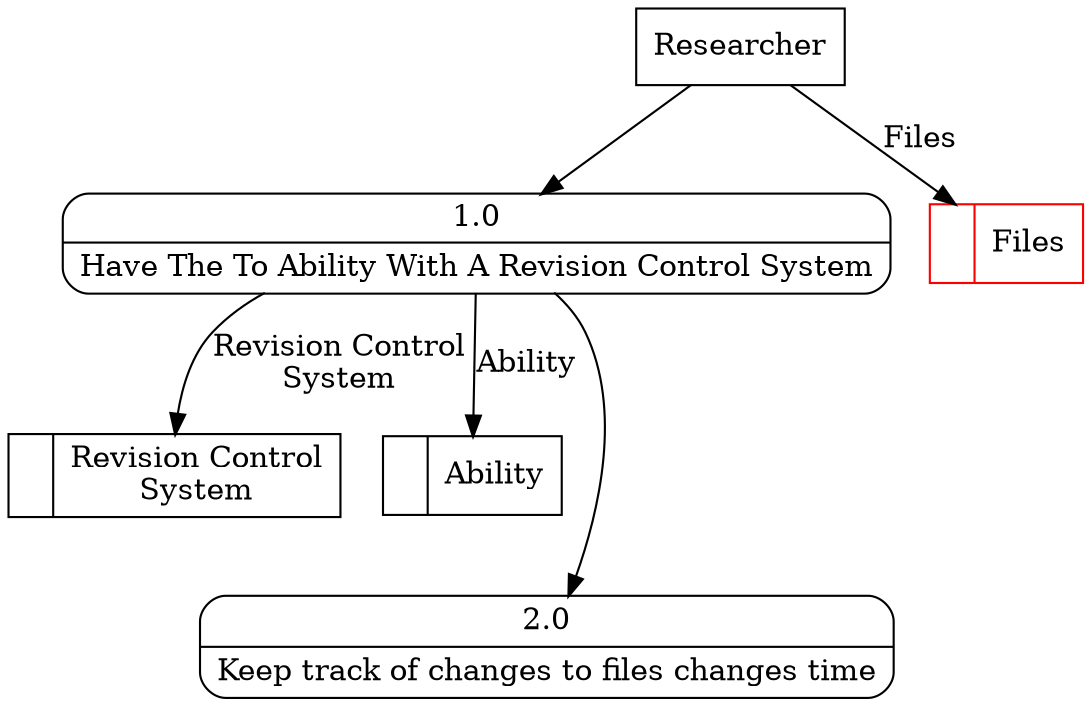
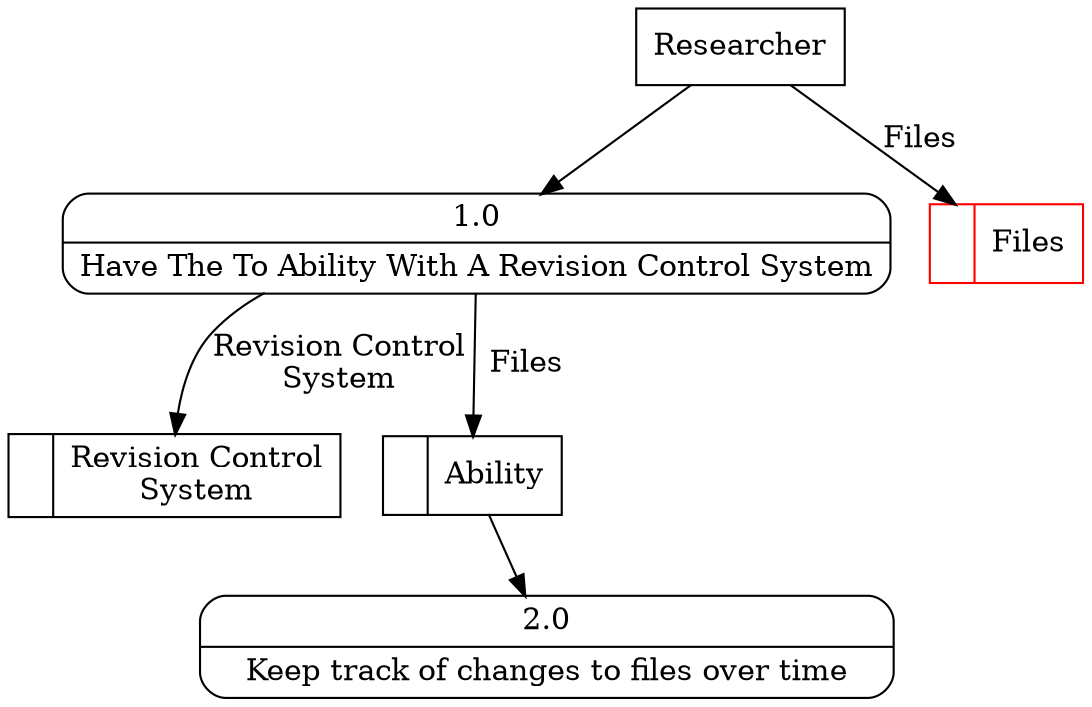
(527, 364) -> (527, 364)
(605, 429) -> (502, 545)
(547, 671) -> (547, 671)
